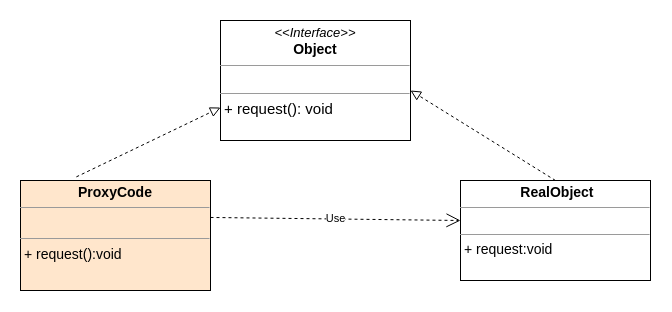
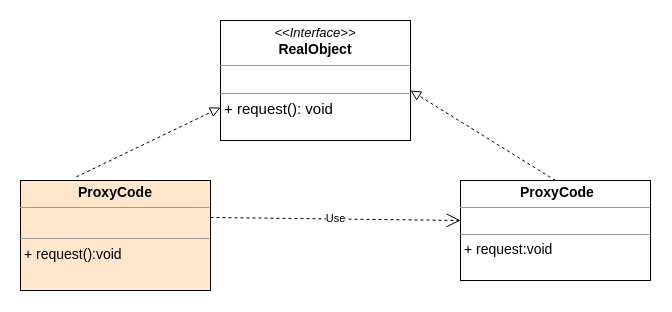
(271, 42) -> (271, 42)
(503, 195) -> (503, 195)
